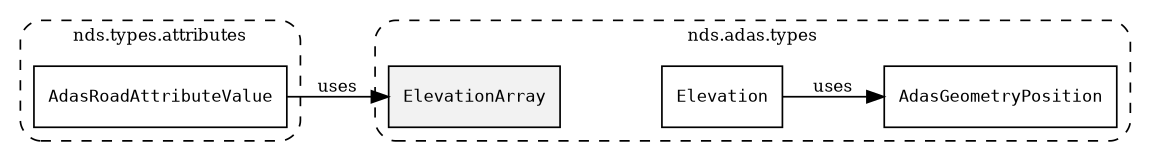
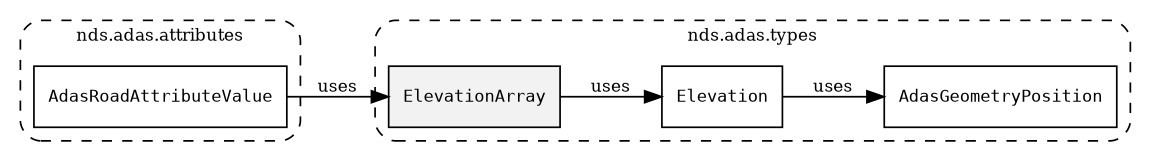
(160, 36) -> (160, 36)
none -> (602, 97)
